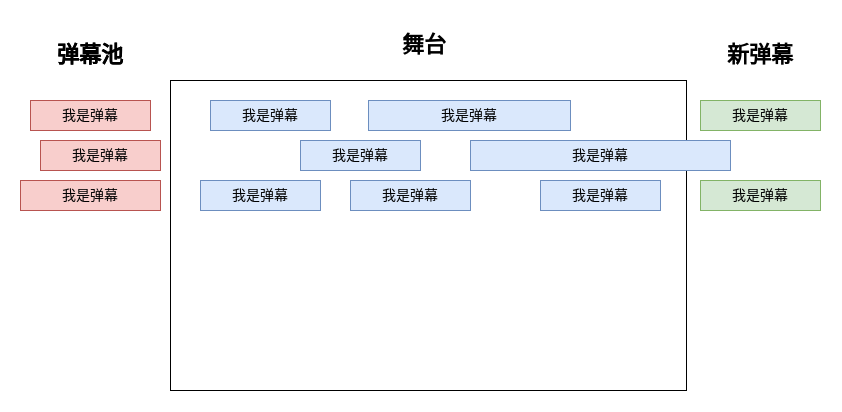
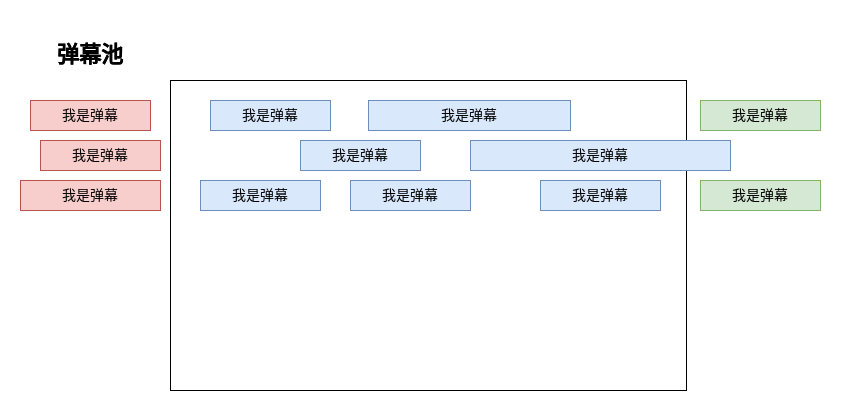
(425, 46) -> none
(761, 56) -> none
